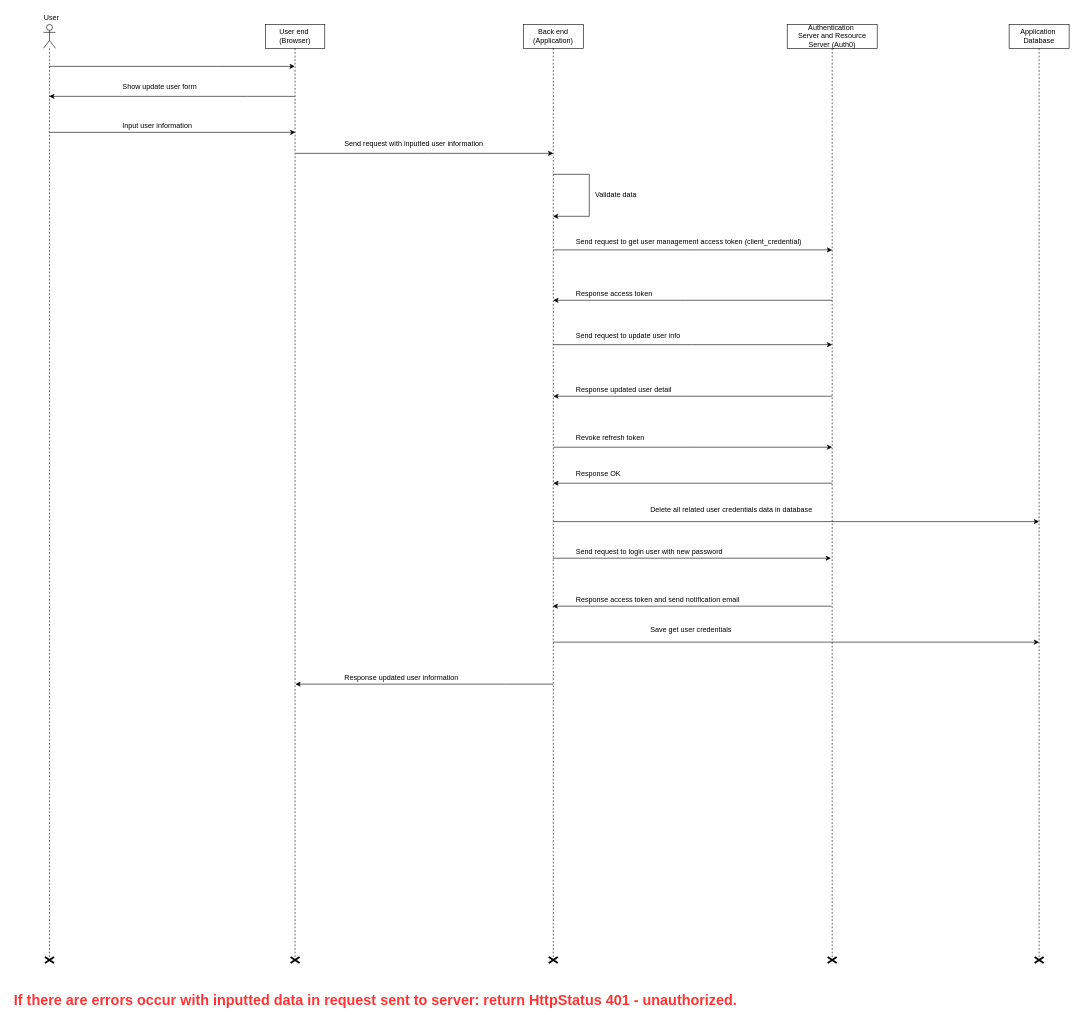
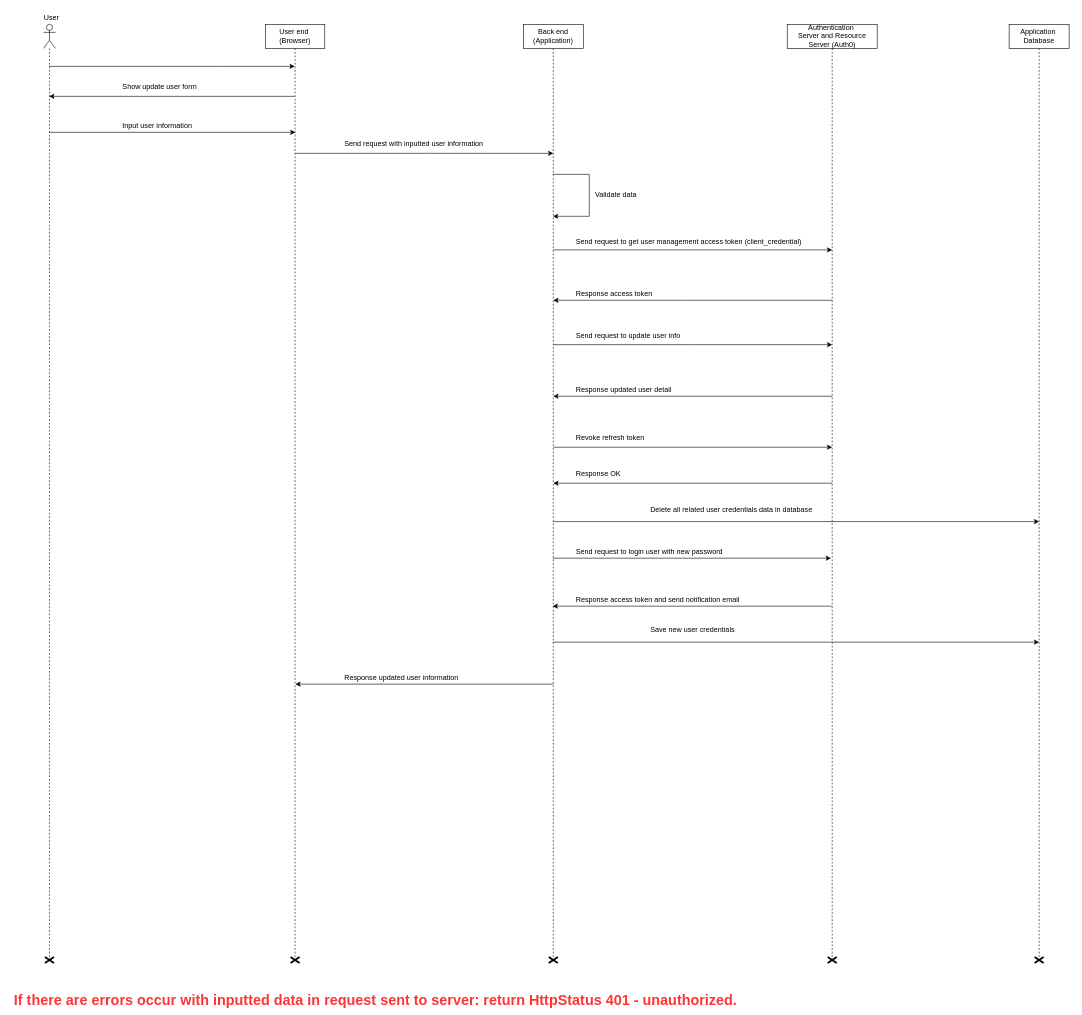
(696, 630) -> (696, 630)
